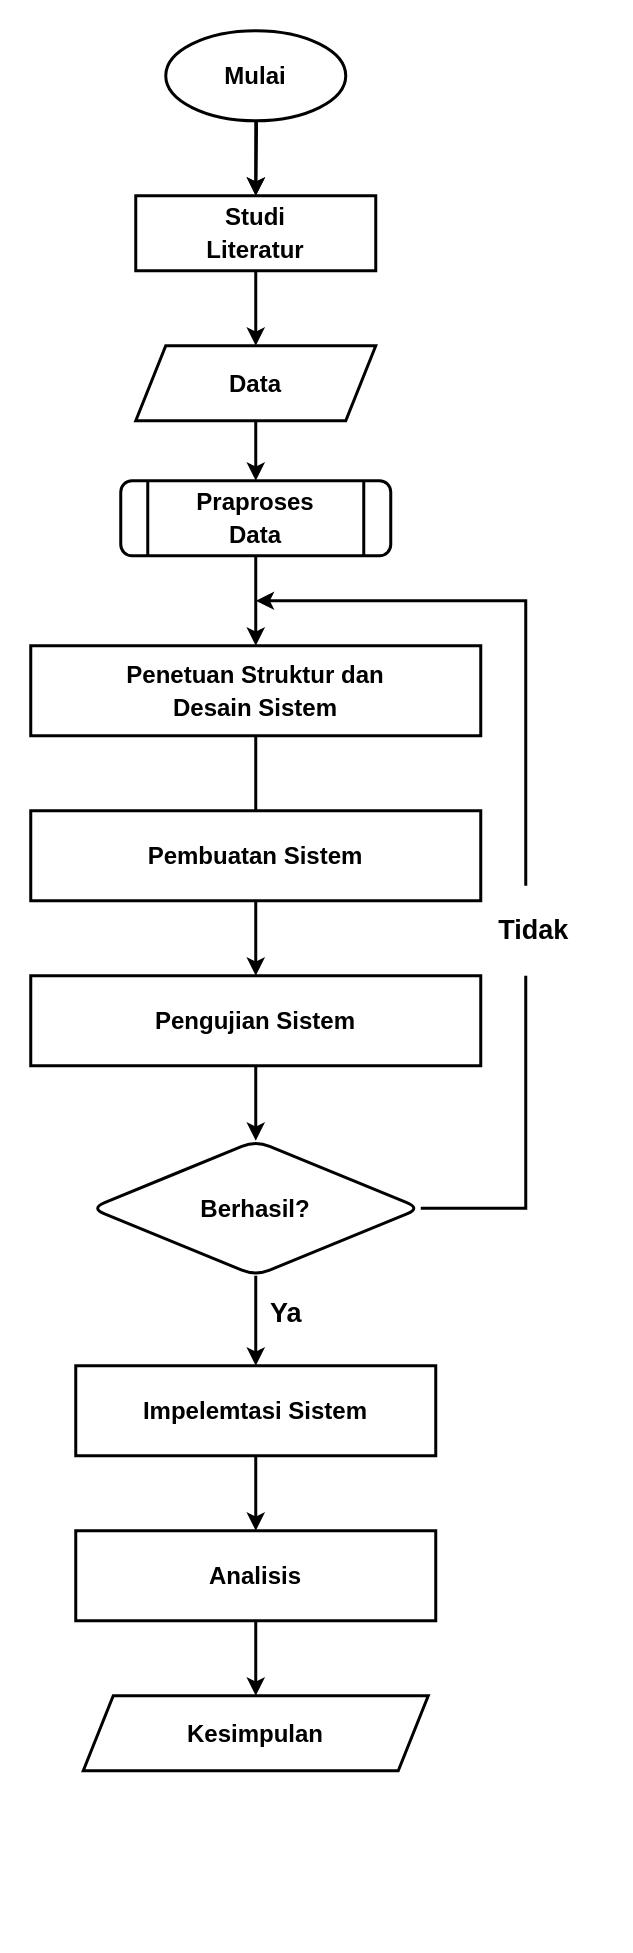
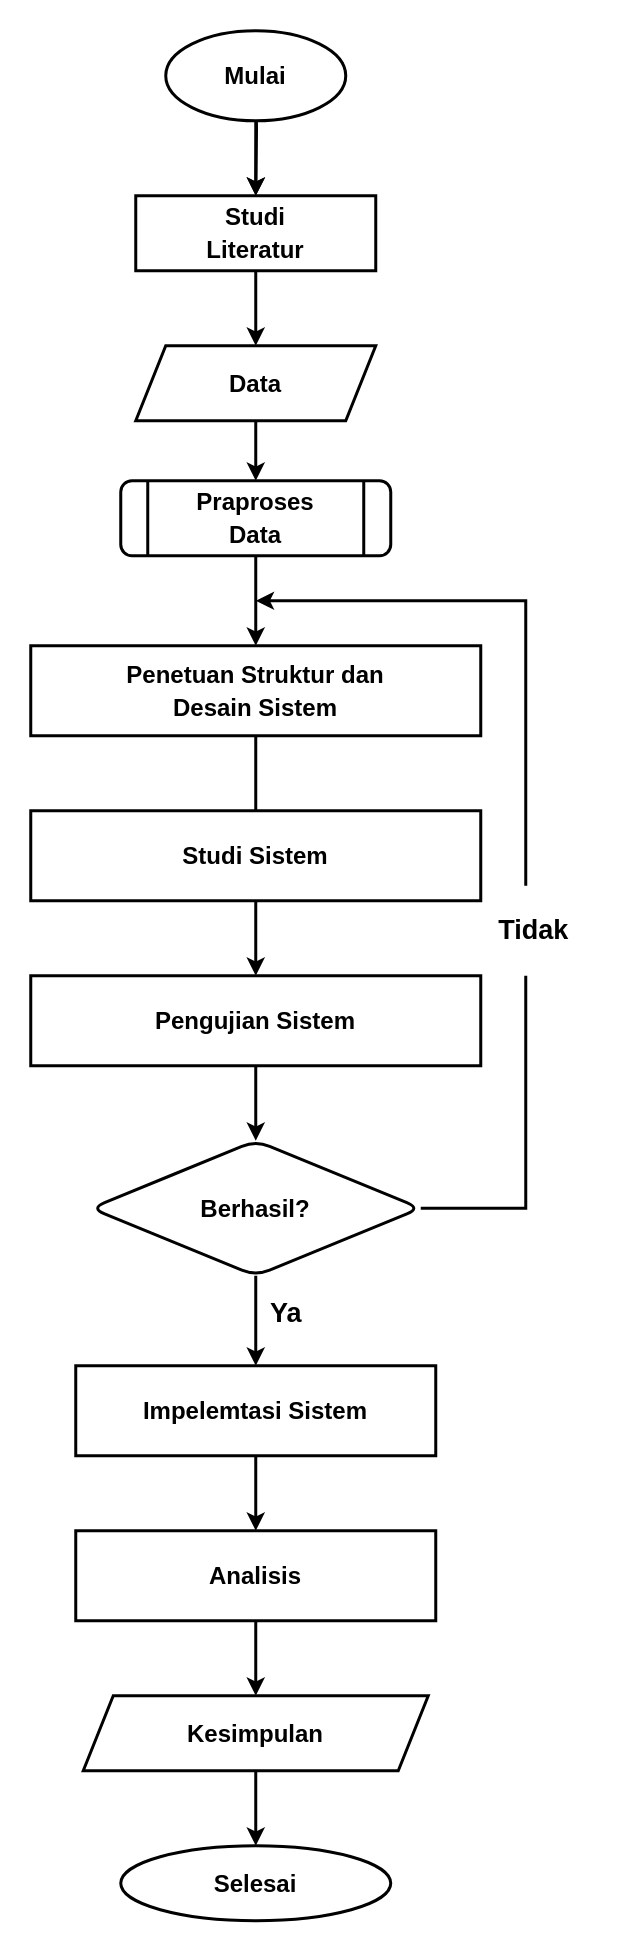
(256, 856) -> (256, 856)
none -> (256, 1802)
none -> (256, 1883)
